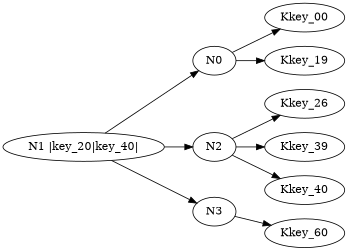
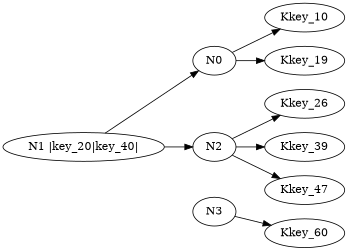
(305, 18) -> (305, 18)
(150, 180) -> none
(305, 190) -> (305, 190)
